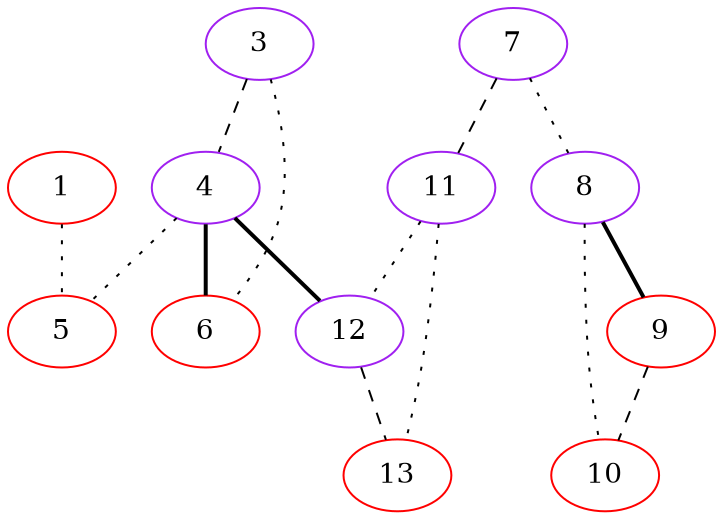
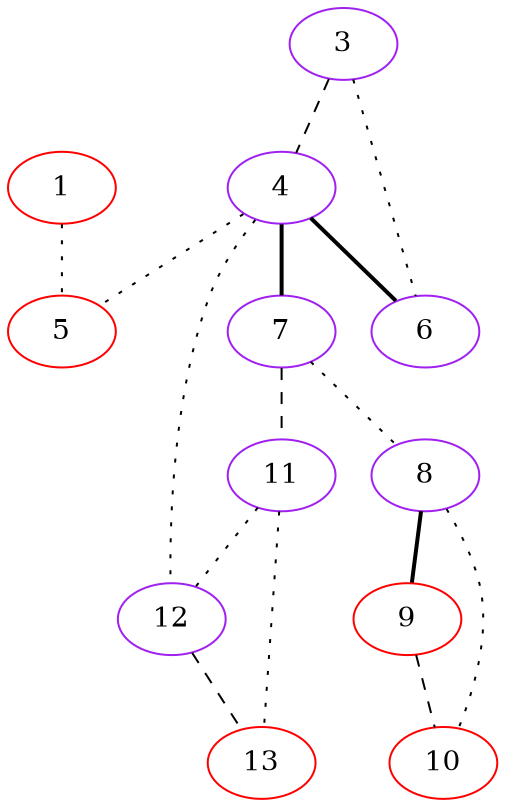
(277, 259) -> (184, 394)
none -> (282, 260)
(206, 332) -> (425, 332)
